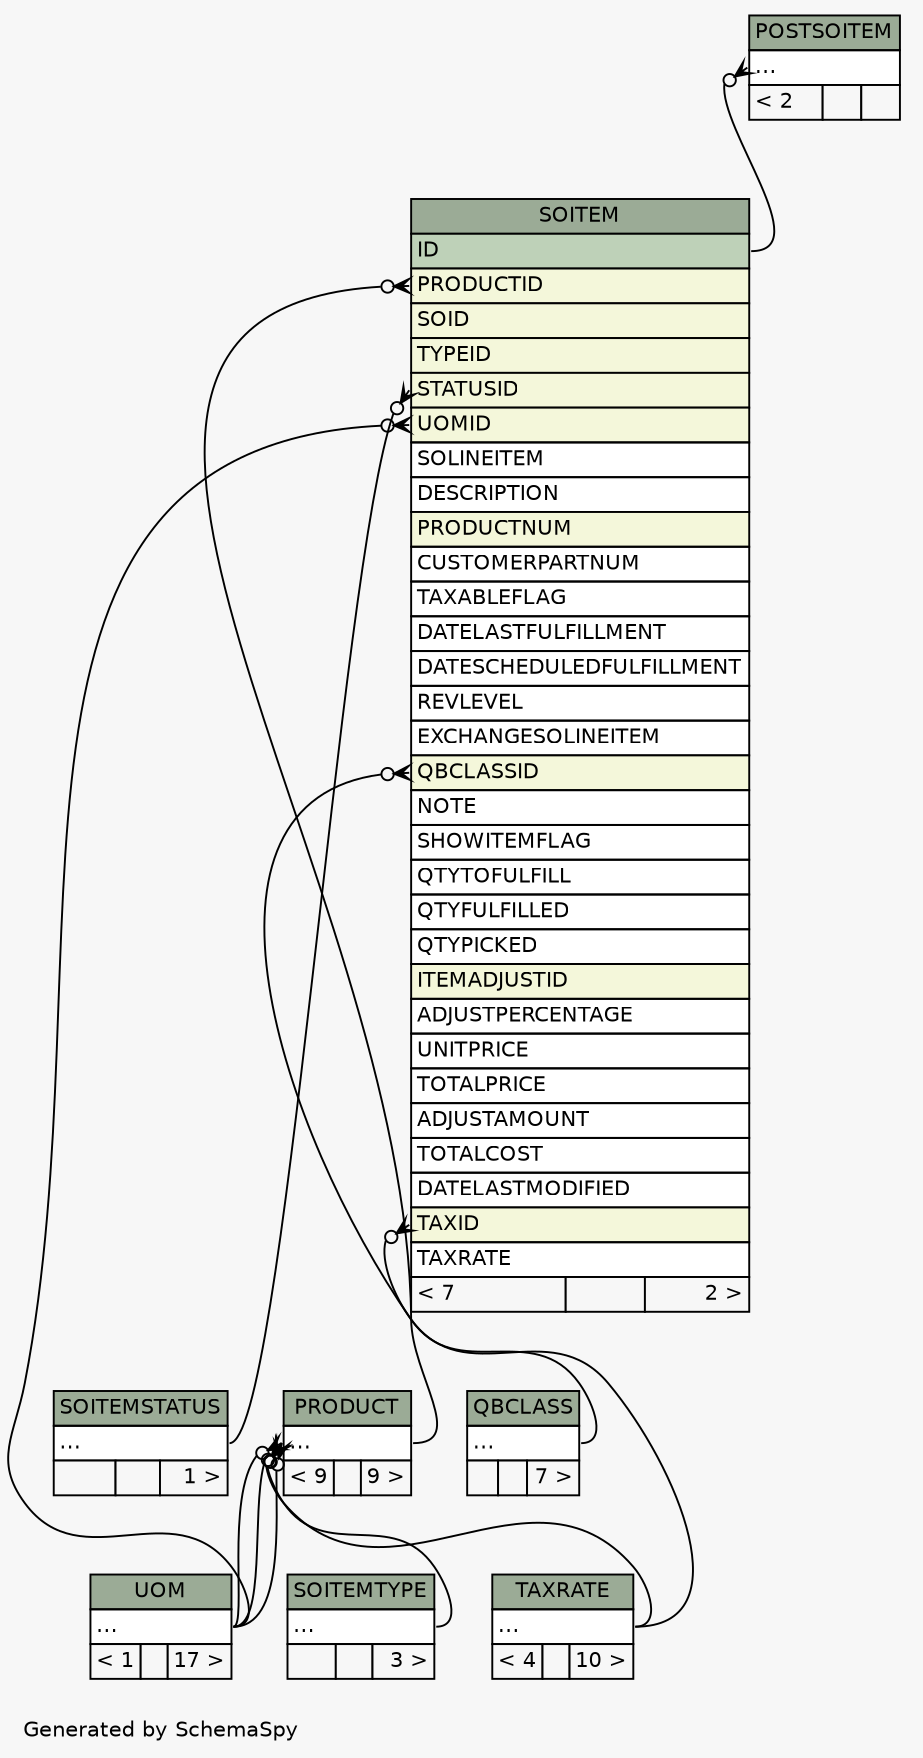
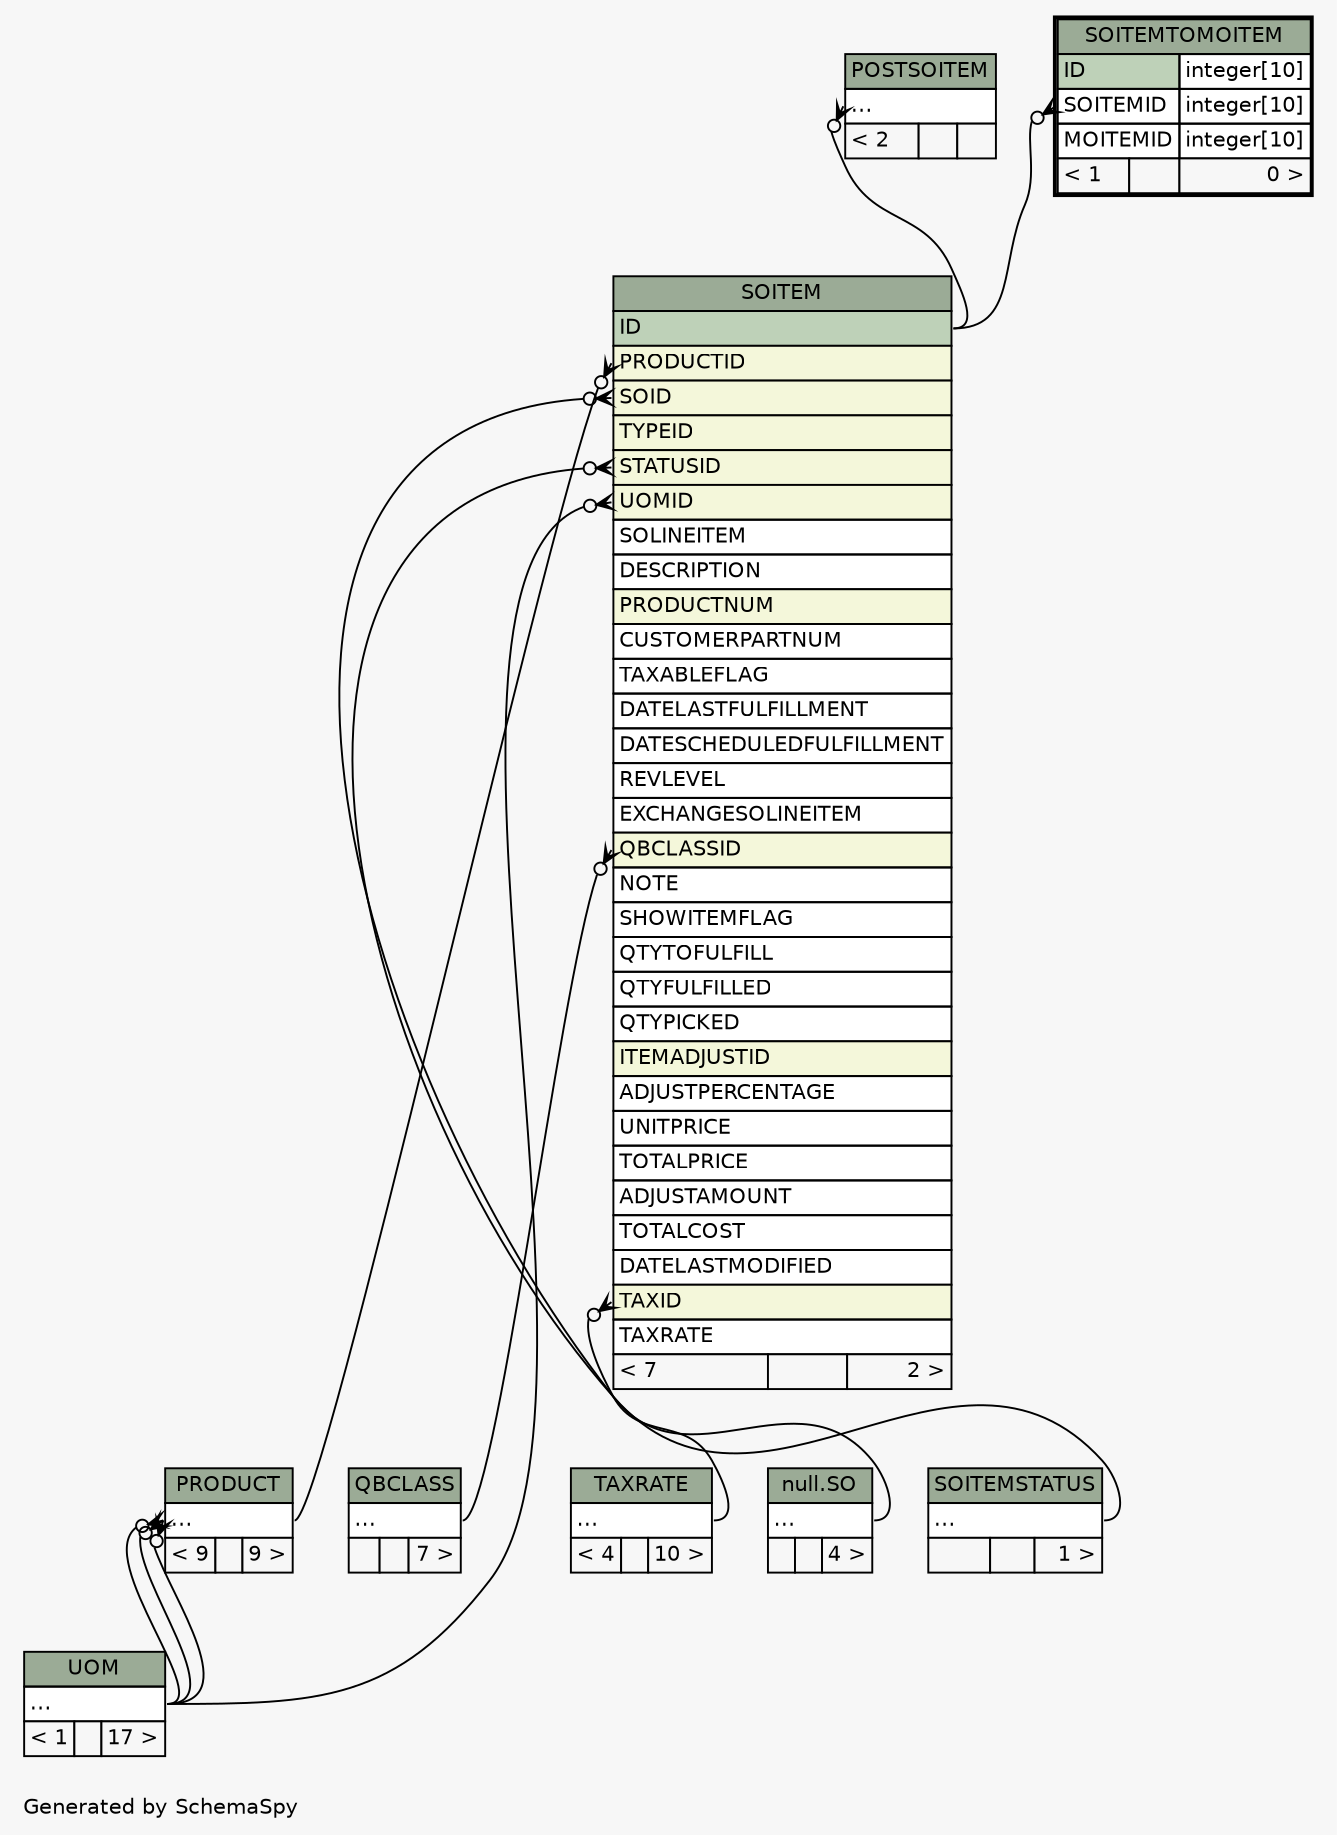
none -> (1183, 106)
none -> (820, 1520)
(475, 1532) -> none
(361, 1627) -> none
